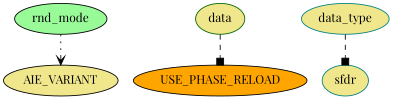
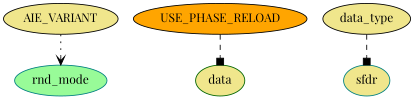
(61, 19) -> (61, 81)
(345, 19) -> (367, 19)
(61, 45) -> (61, 45)
(220, 45) -> (220, 45)
